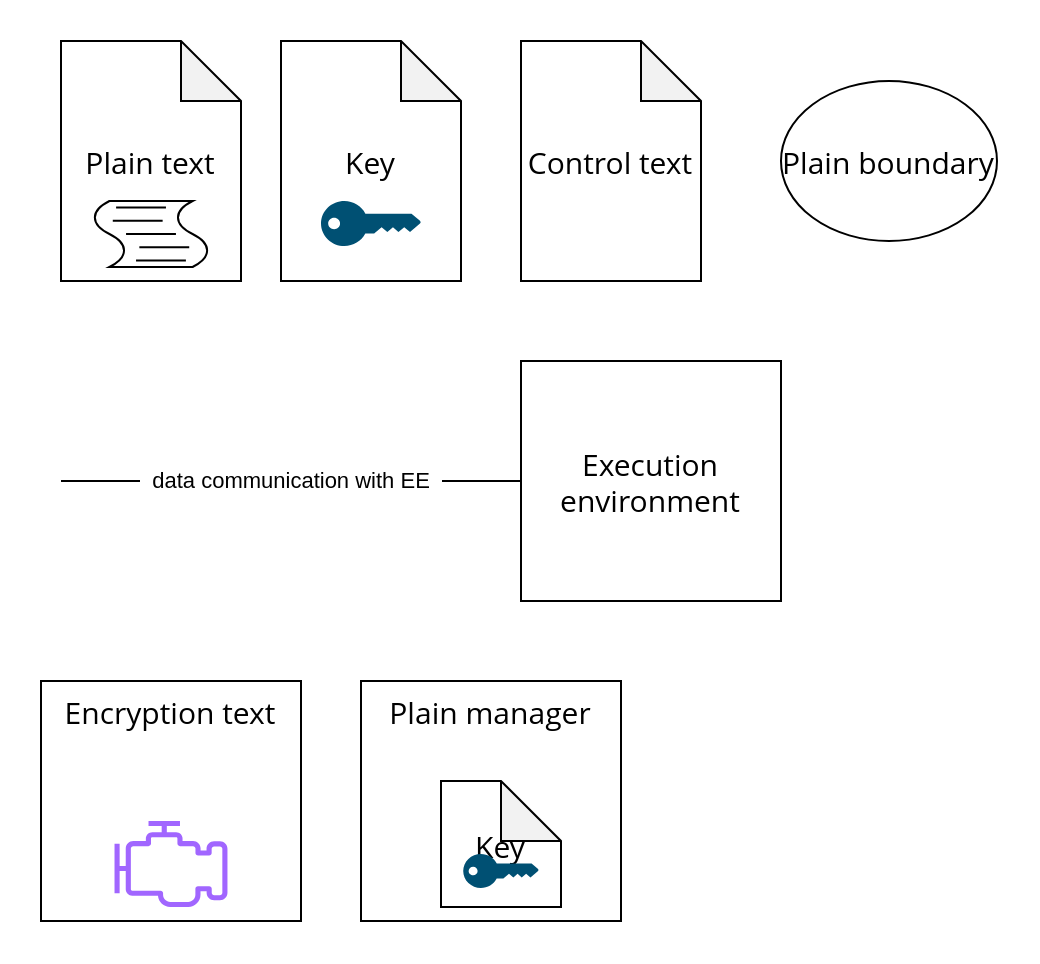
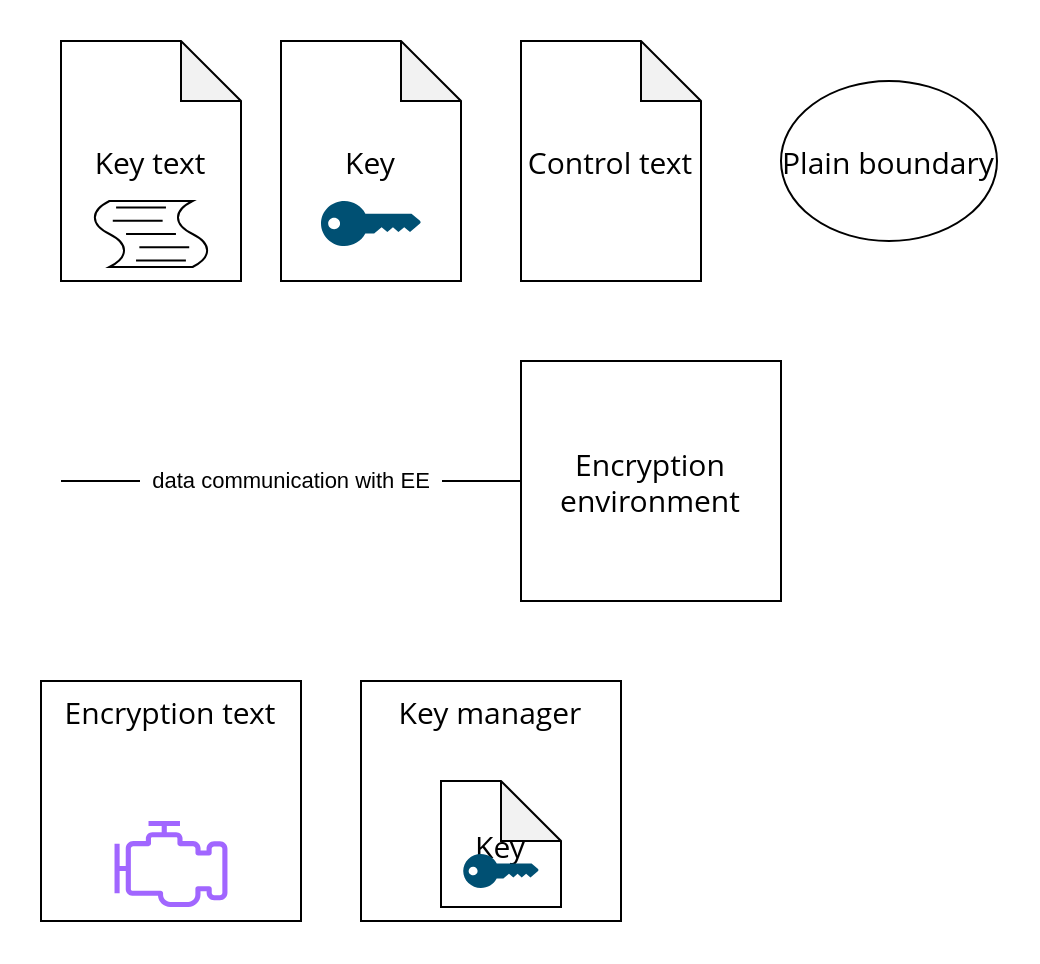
(151, 161) -> (151, 161)
(651, 481) -> (651, 481)
(491, 713) -> (491, 713)
